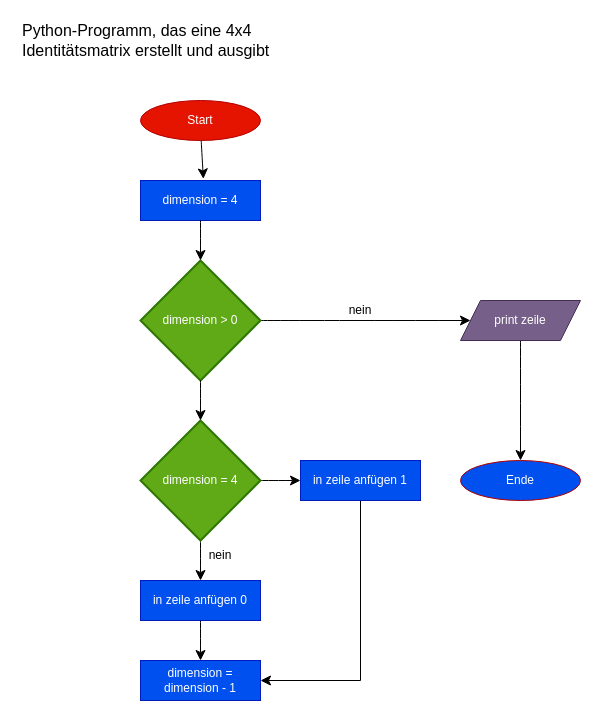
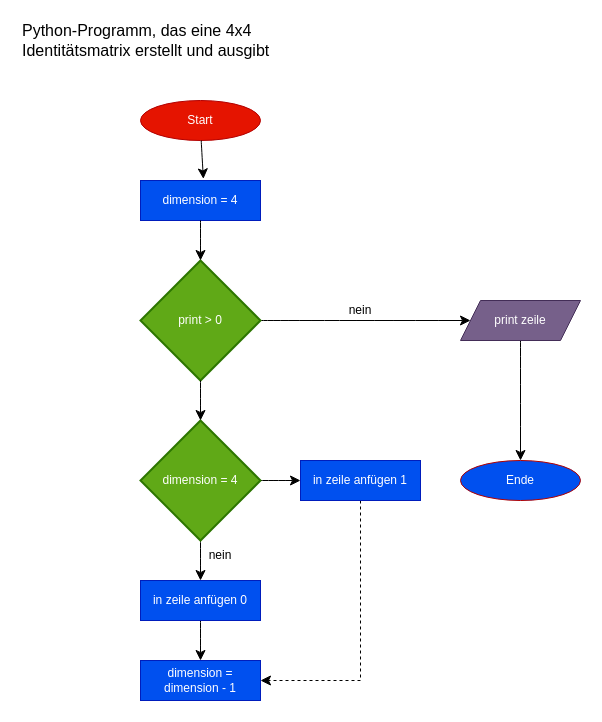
(201, 321) -> (201, 321)
(361, 637) -> (361, 637)
